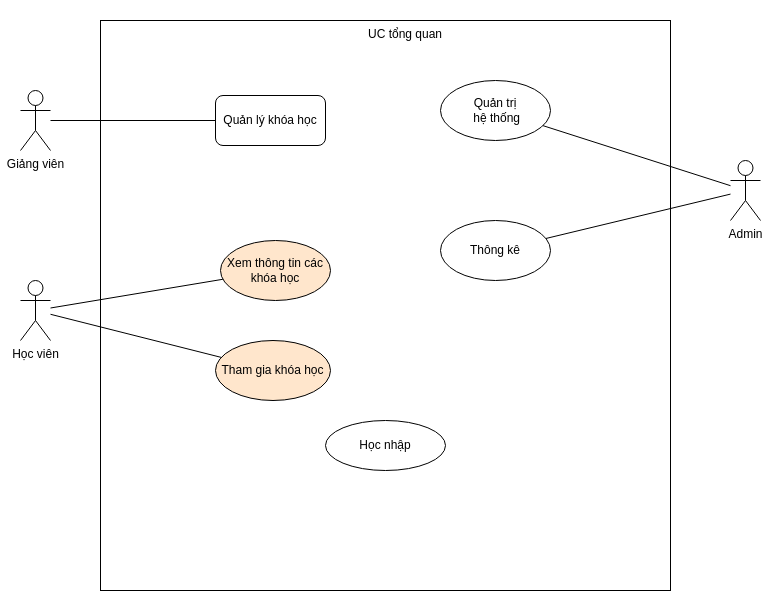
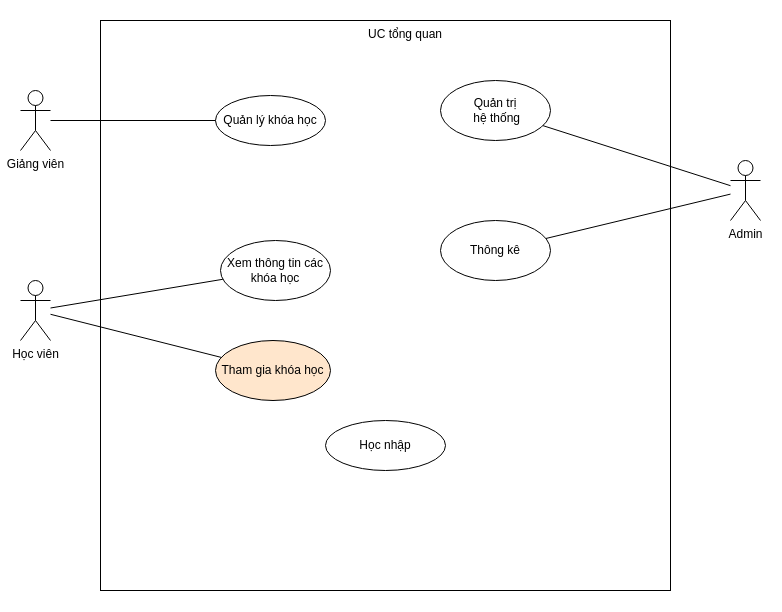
(271, 121) -> (271, 121)
(276, 271) -> (276, 271)
